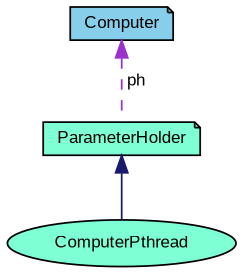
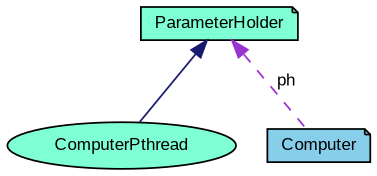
(122, 90) -> (275, 91)
